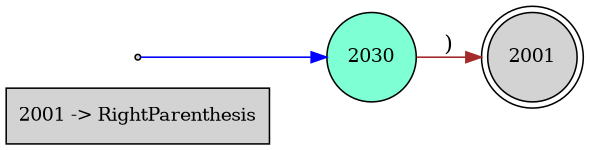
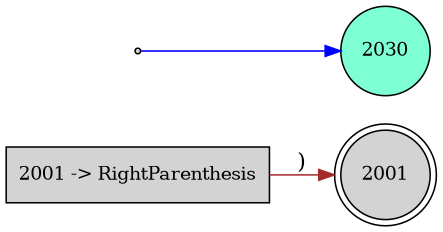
(441, 57) -> (294, 175)
